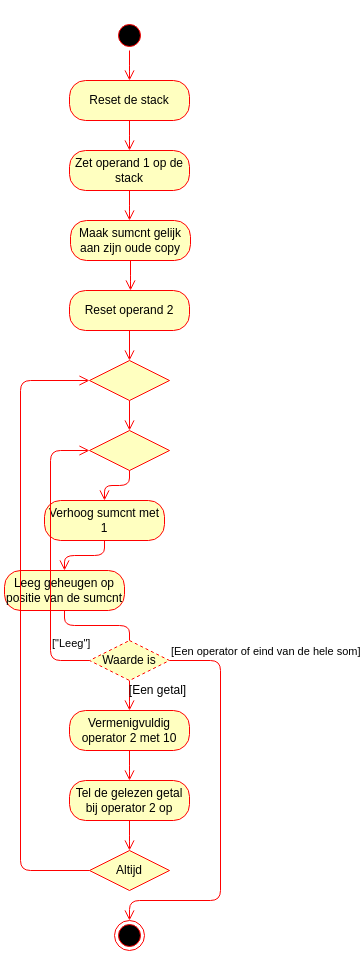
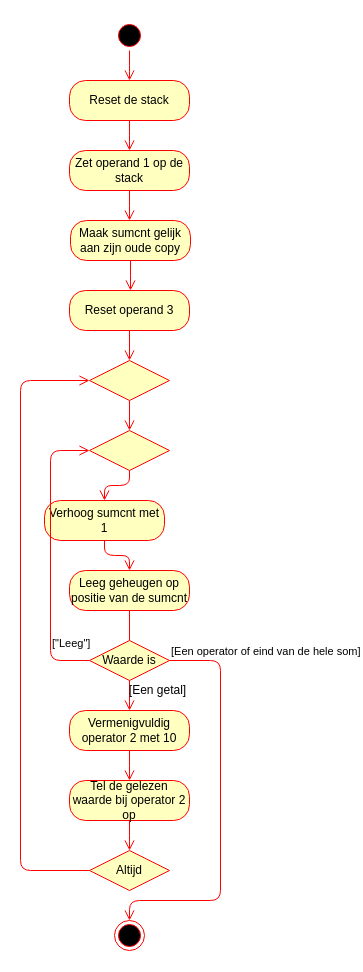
(130, 311) -> (130, 311)
(65, 591) -> (130, 591)
(130, 661) -> (130, 661)
(130, 801) -> (130, 801)
